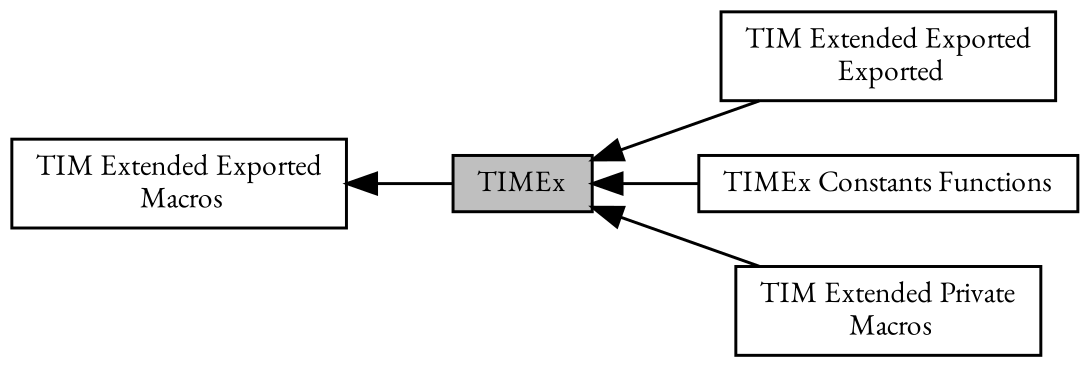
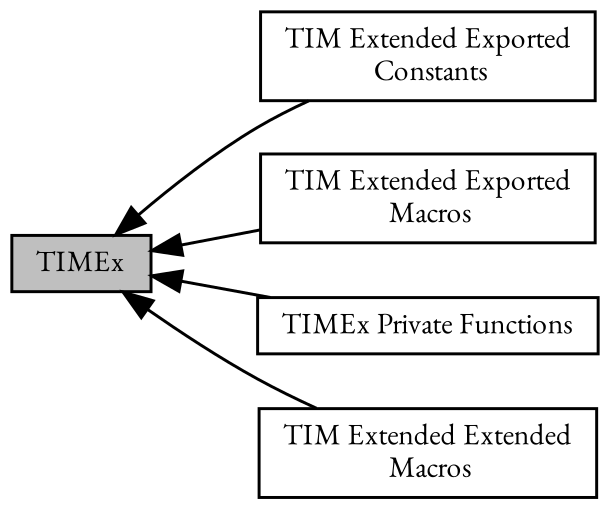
(888, 56) -> (428, 56)
(415, 184) -> (221, 237)
(888, 184) -> (428, 326)
(888, 311) -> (428, 453)
